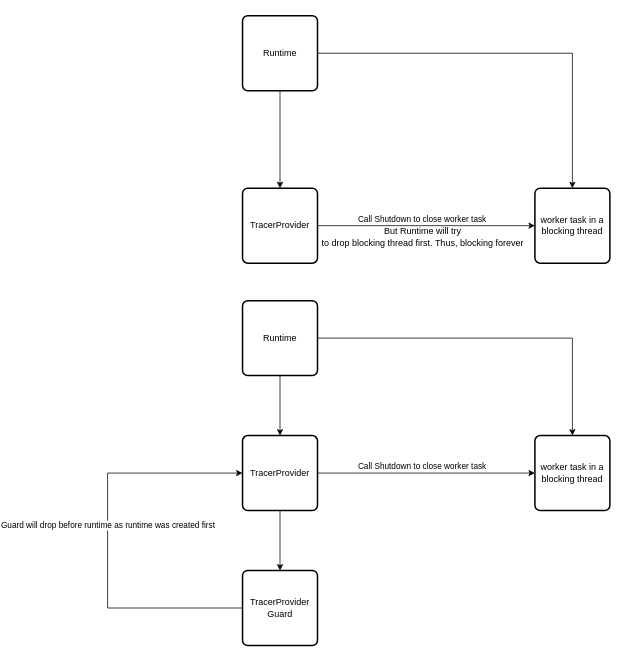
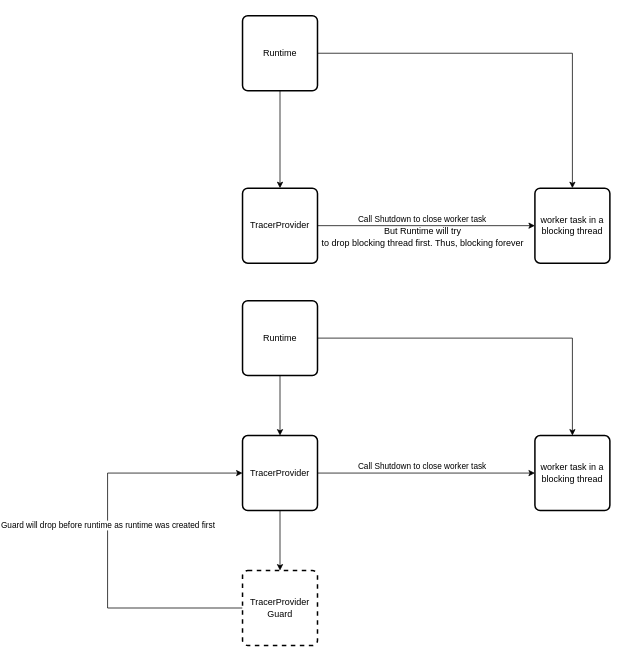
(280, 608) -> (280, 608)
